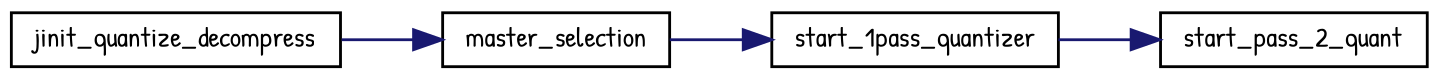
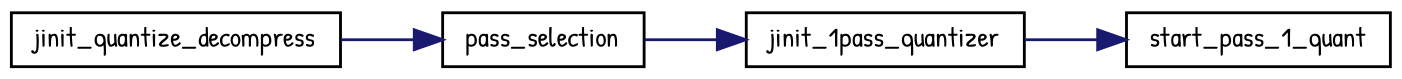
(556, 40) -> (543, 40)
(915, 40) -> (885, 40)
(1294, 40) -> (1258, 40)
